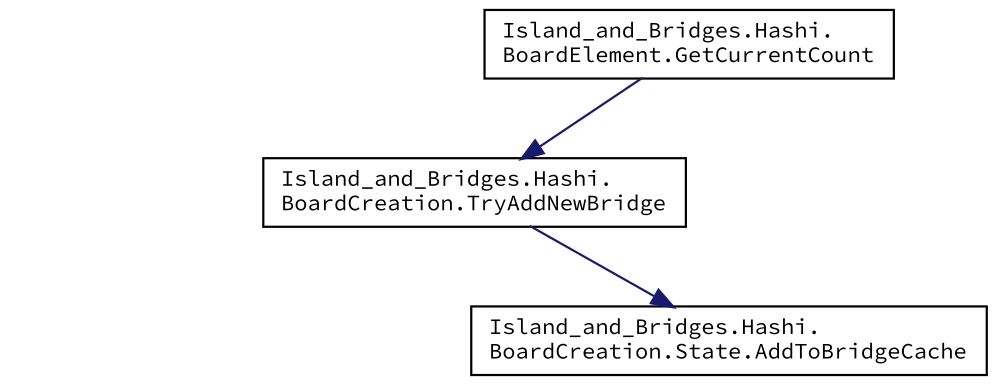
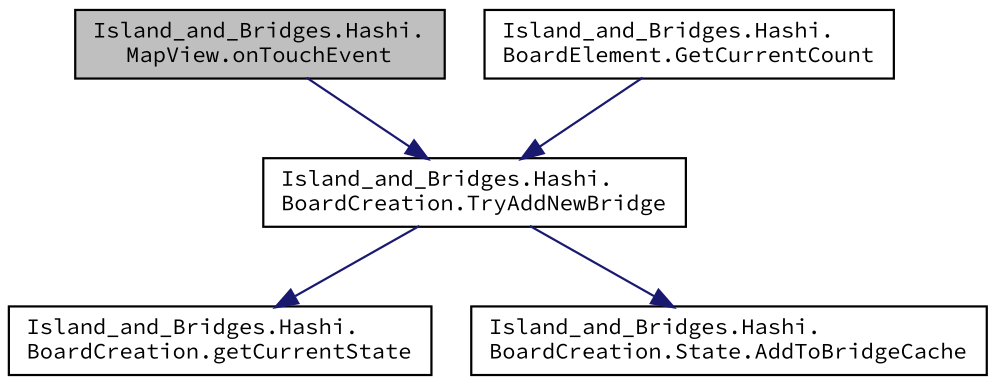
none -> (260, 44)
none -> (220, 341)
